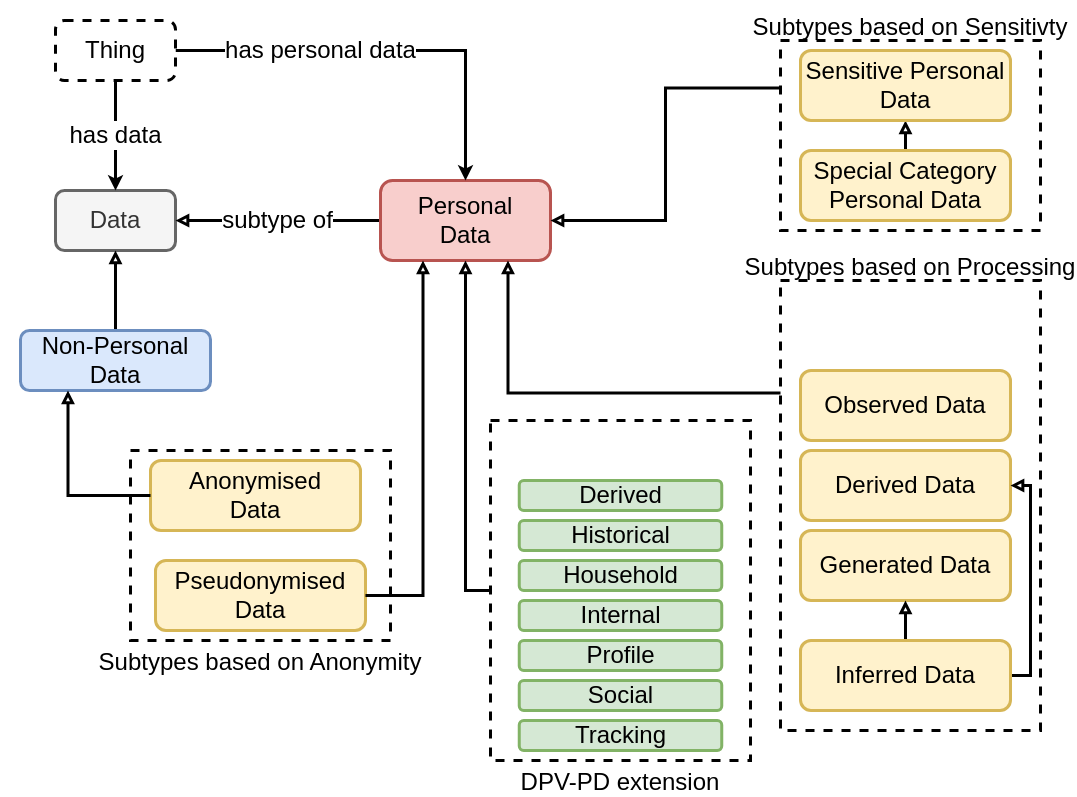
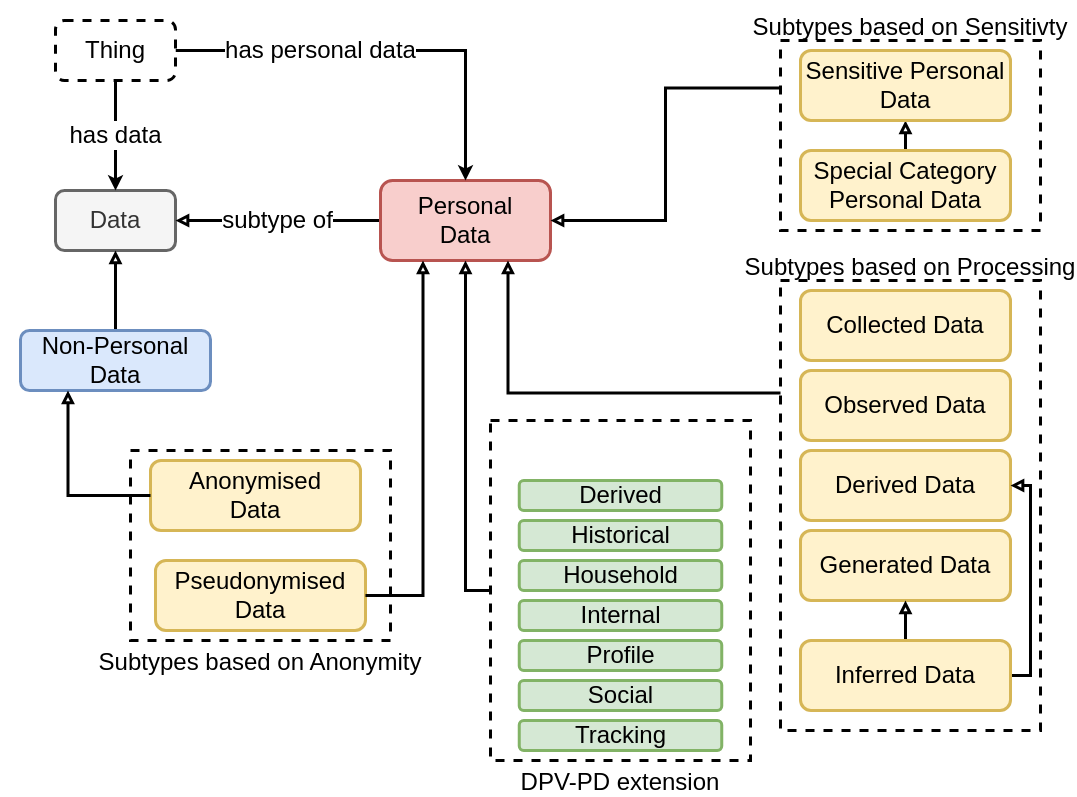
none -> (906, 326)
